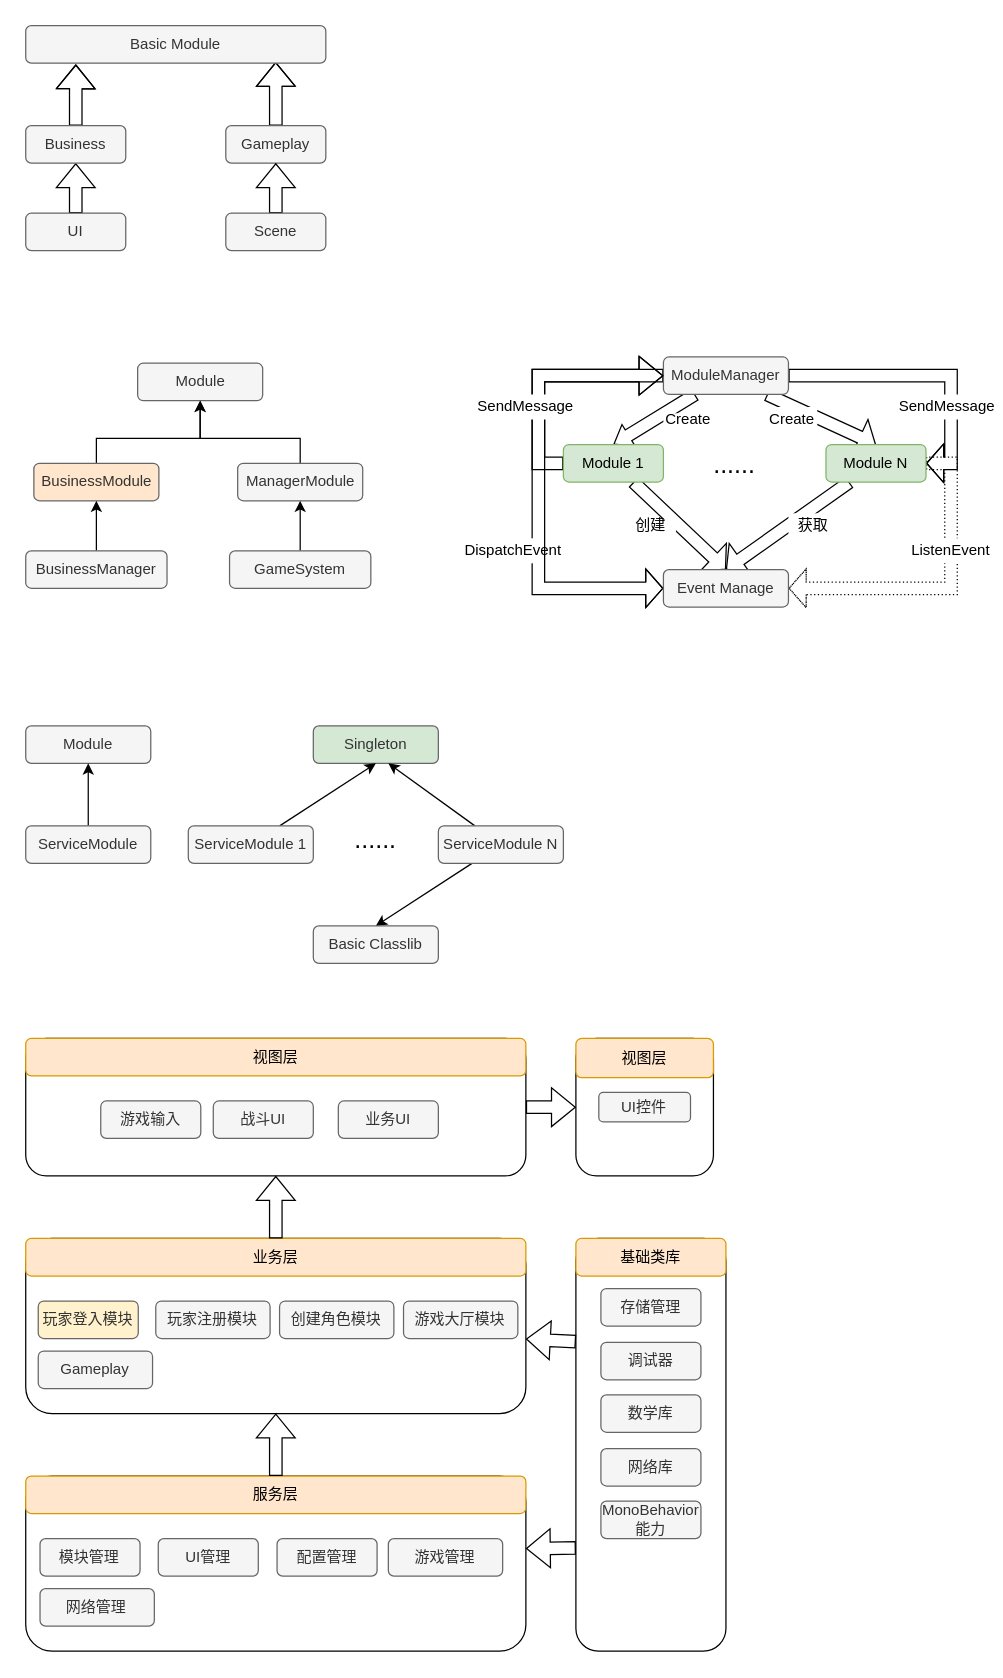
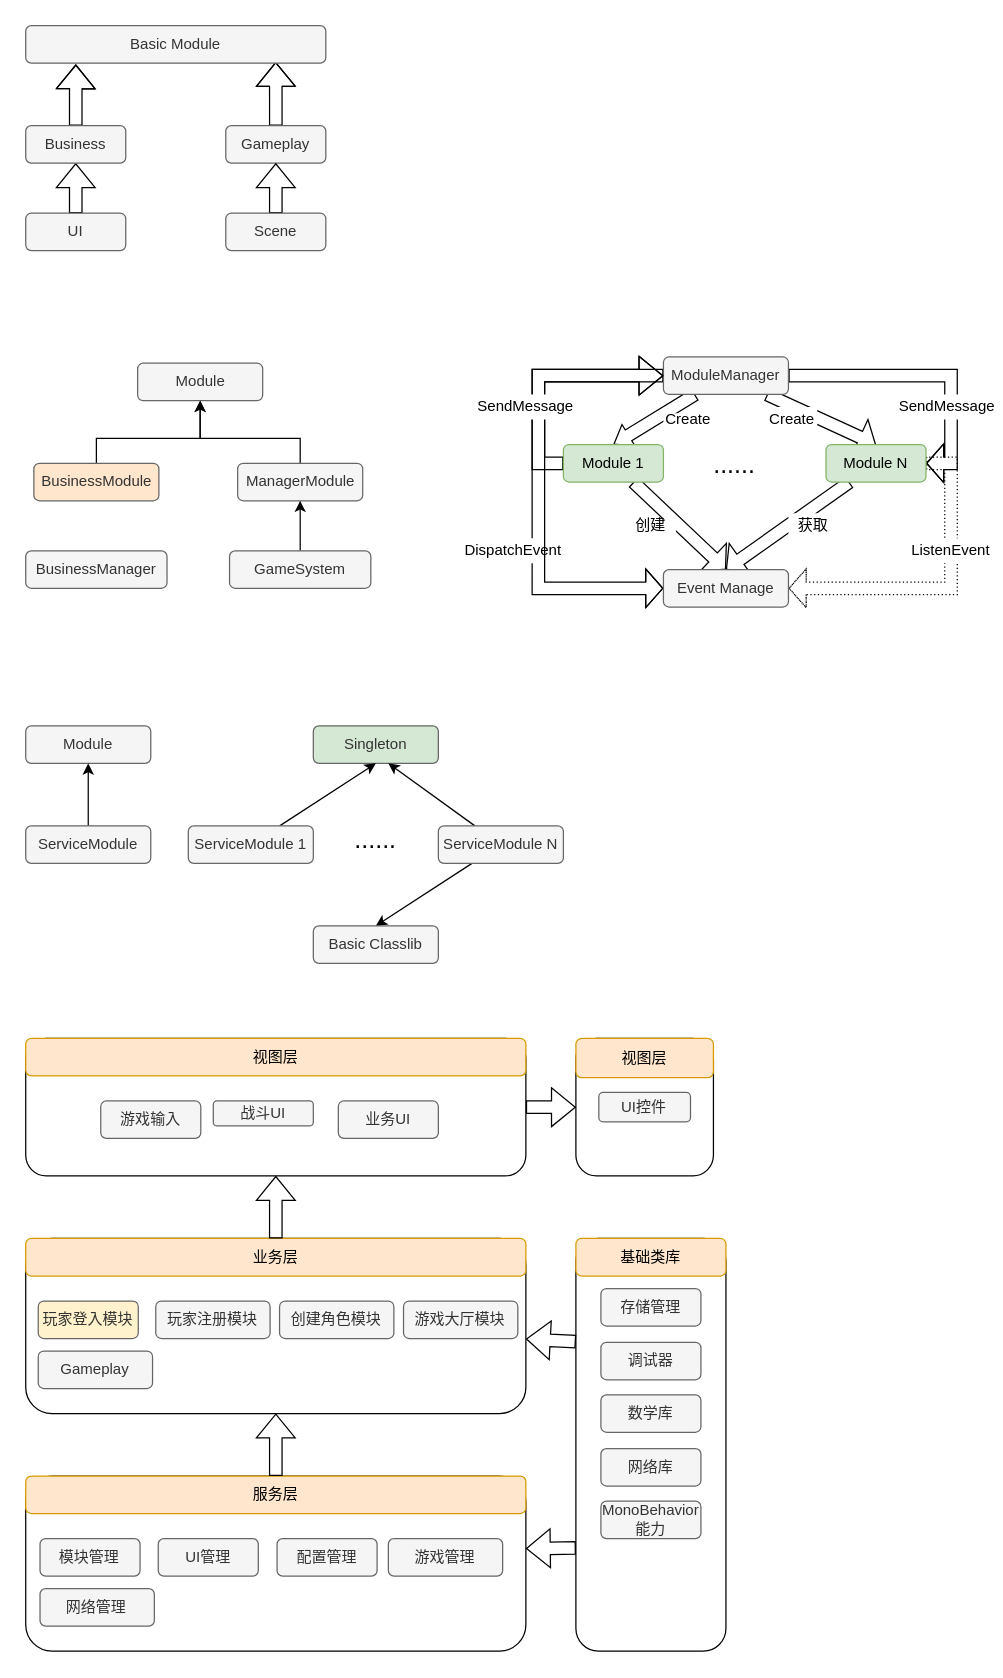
(96, 530) -> none
(263, 1119) -> (263, 1113)
